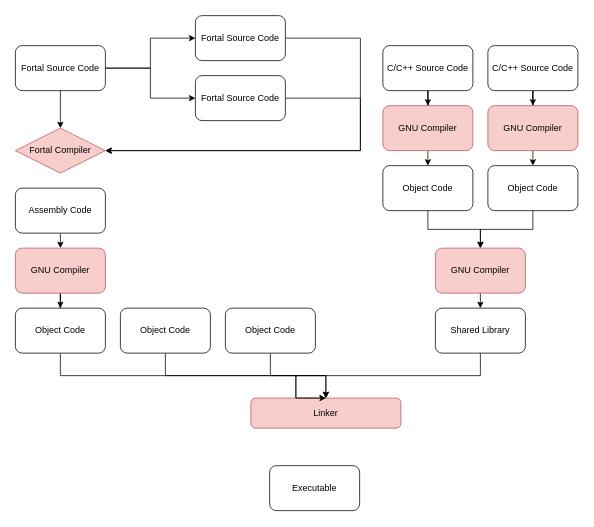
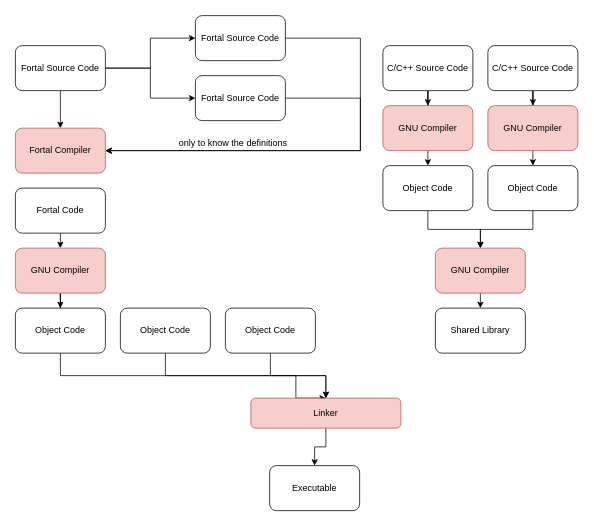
none -> (233, 143)
(60, 150) -> (60, 150)
(60, 210) -> (60, 210)
(415, 375) -> none
none -> (316, 447)
